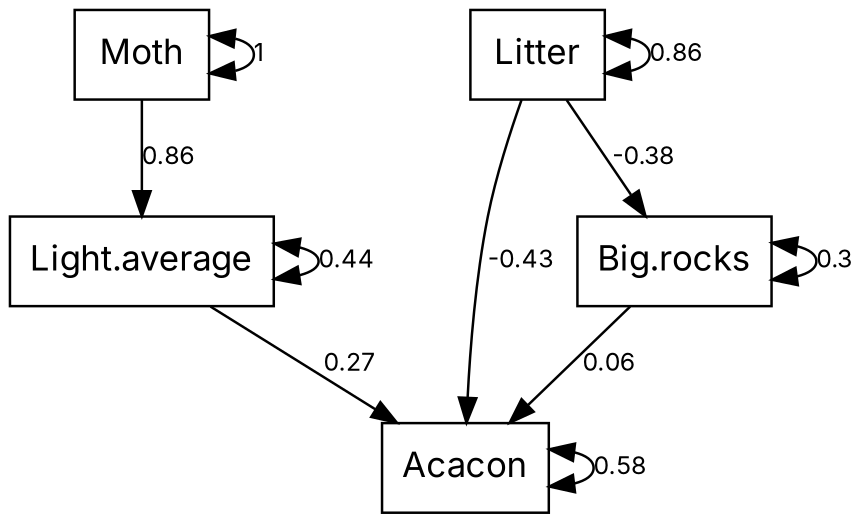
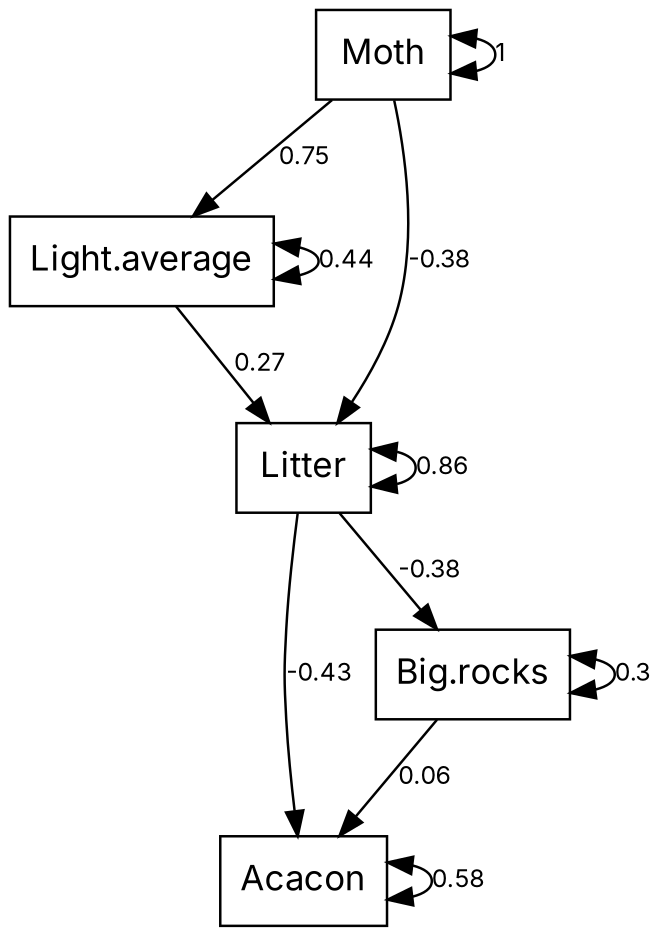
(169, 158) -> (305, 158)
none -> (407, 257)
(293, 358) -> (215, 355)
